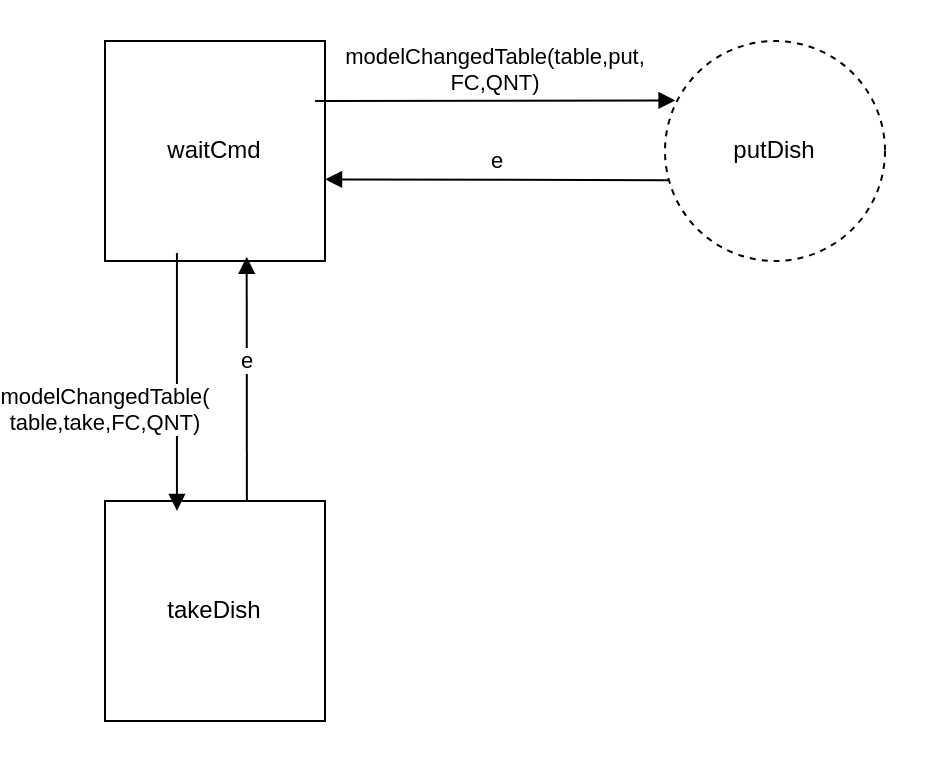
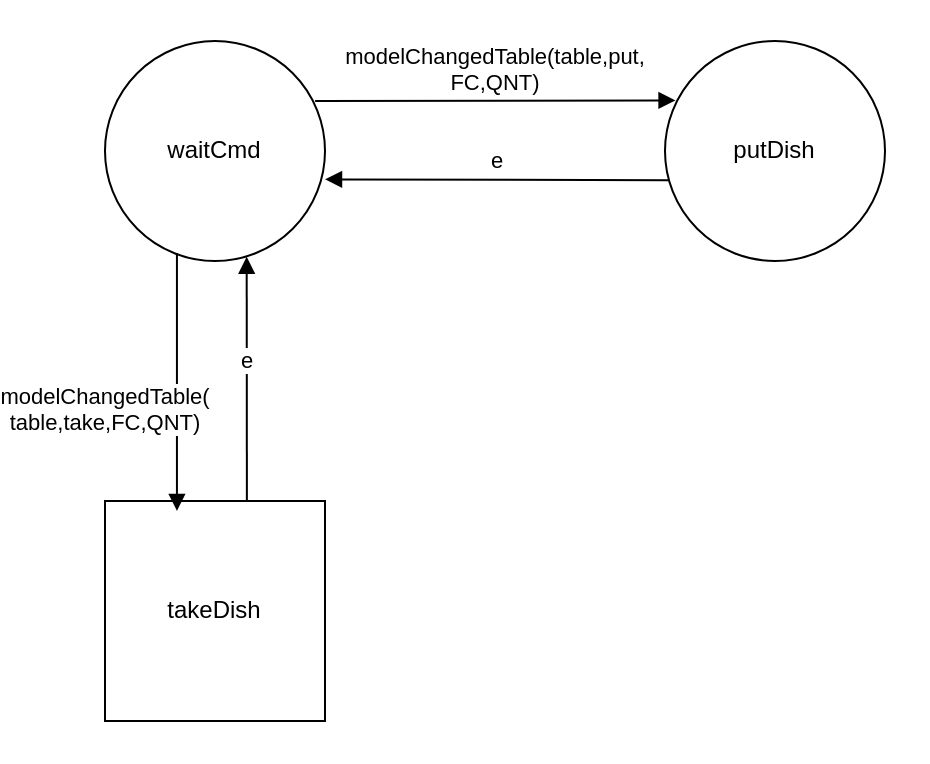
(215, 151) -> (215, 151)
(775, 151) -> (775, 151)
